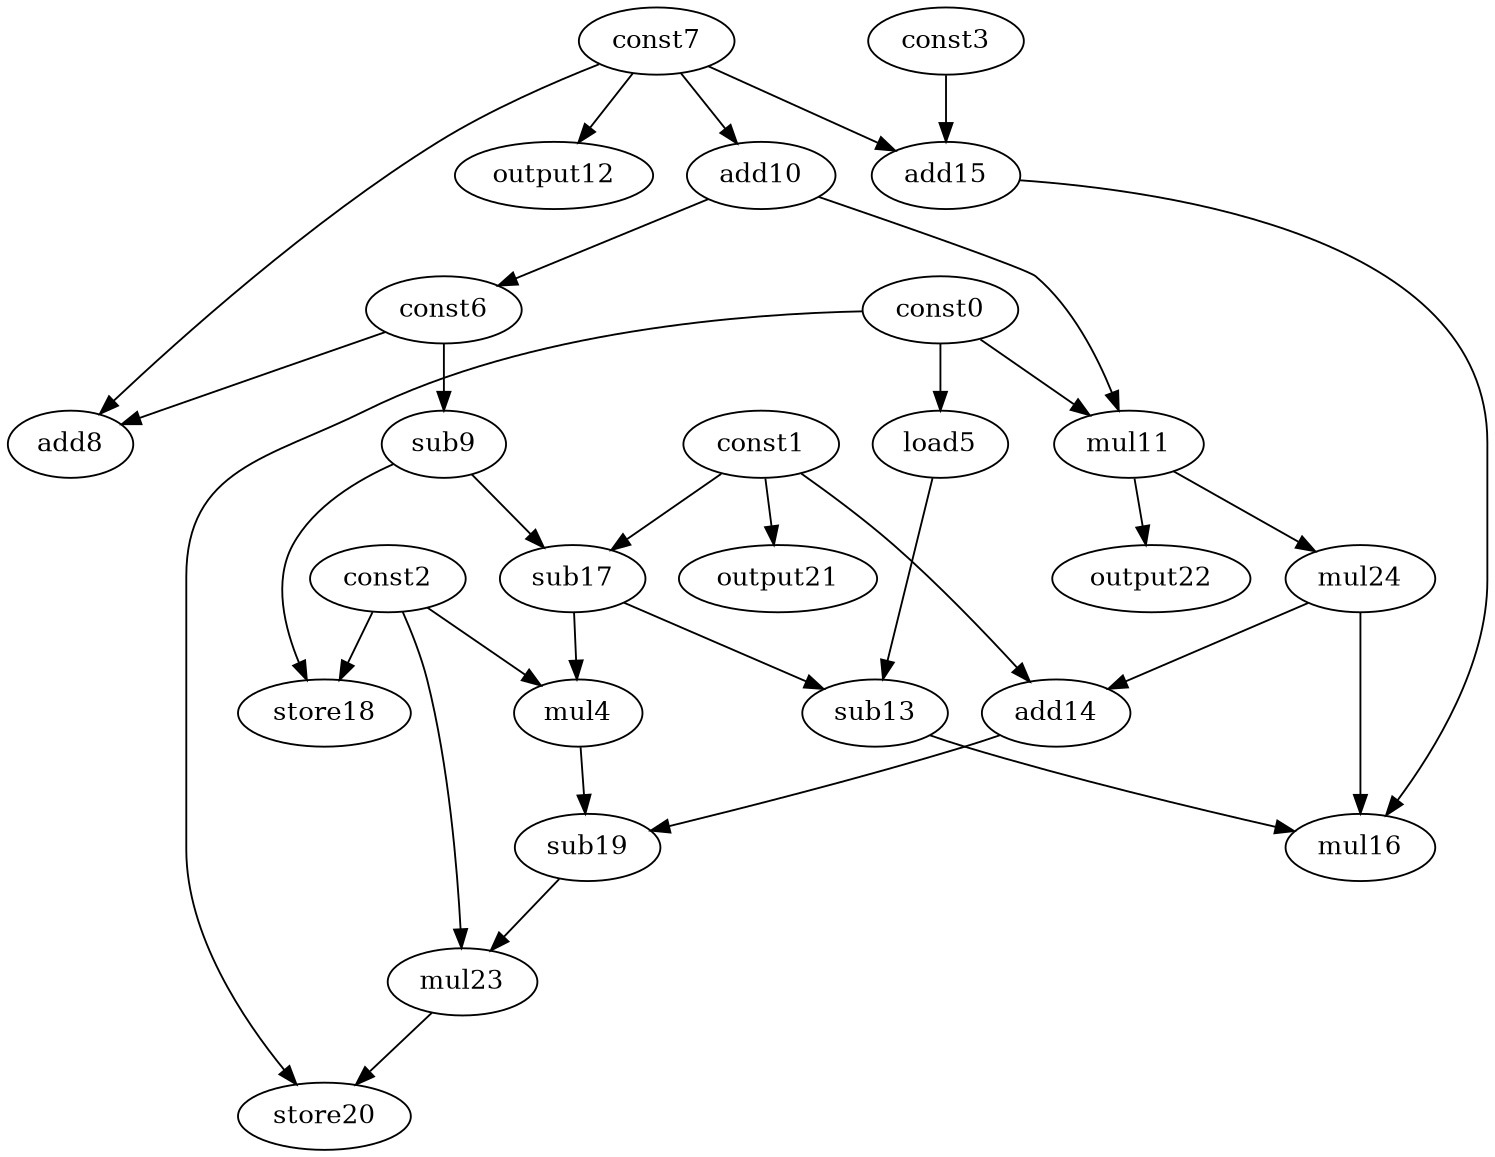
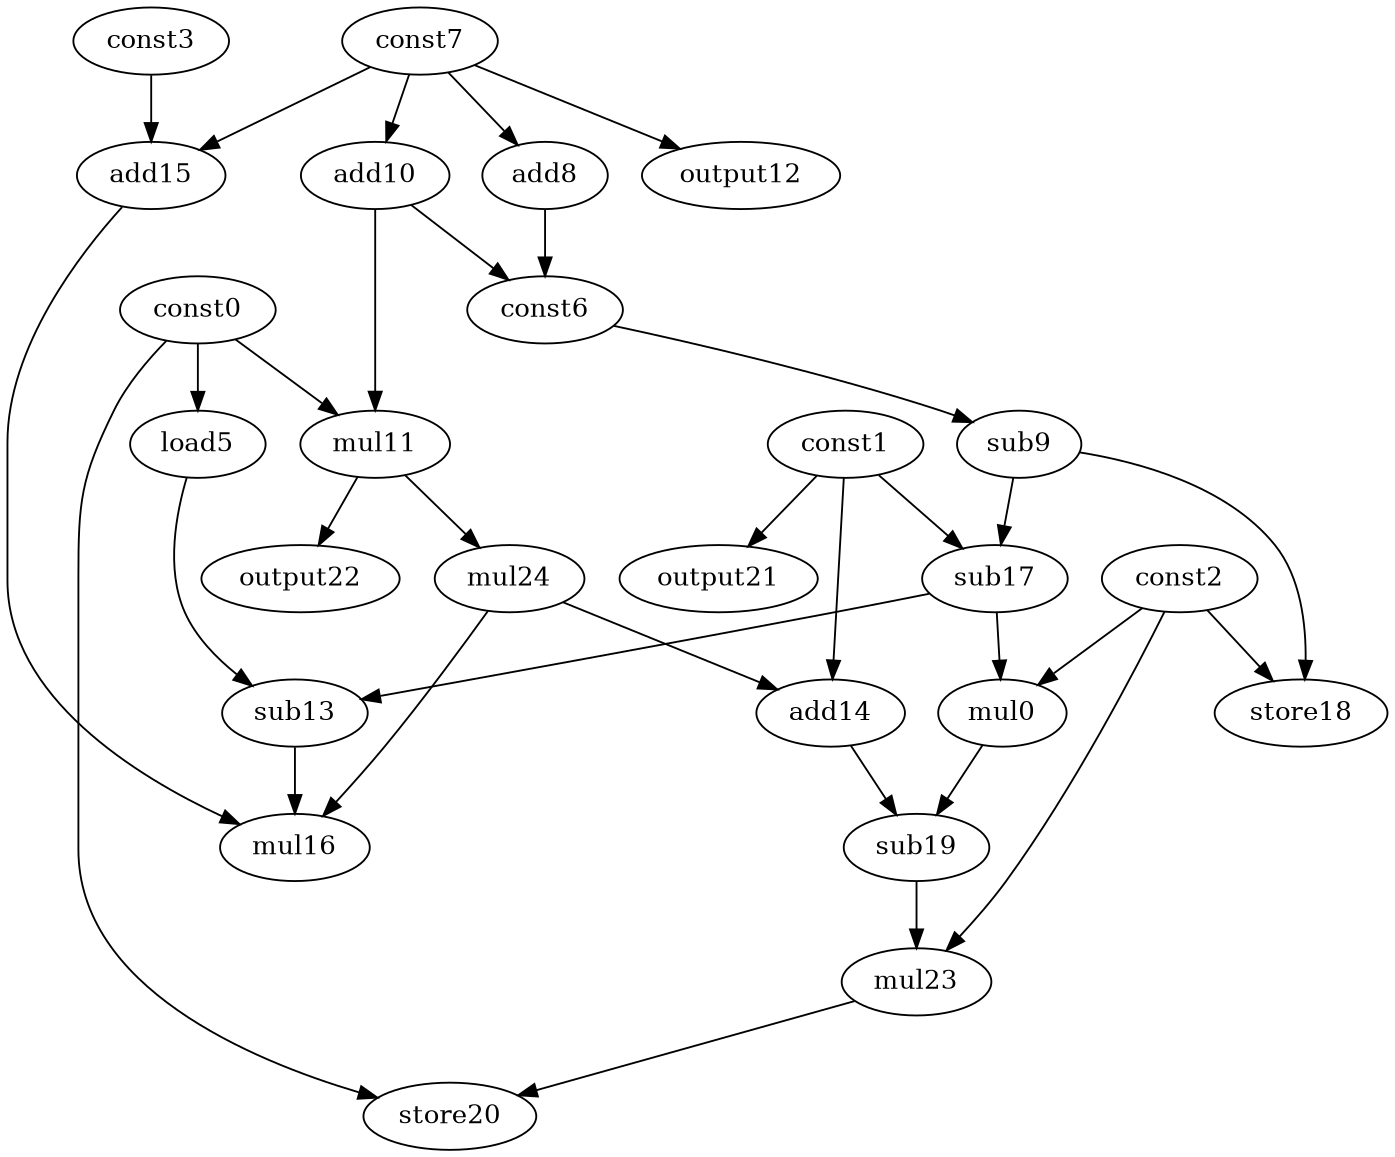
(262, 375) -> (545, 234)
(578, 713) -> (1002, 713)
